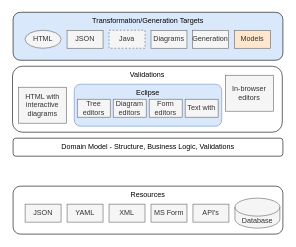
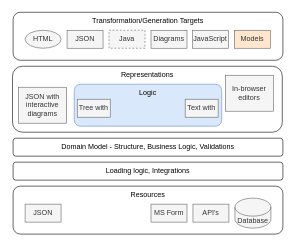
(148, 36) -> (148, 36)
(210, 39) -> (210, 39)
(147, 75) -> (147, 75)
(148, 93) -> (148, 93)
(42, 105) -> (42, 105)
(94, 108) -> (94, 108)
(130, 108) -> none
(166, 108) -> none
none -> (148, 171)
(85, 213) -> none
(127, 213) -> none
(257, 213) -> (253, 213)
